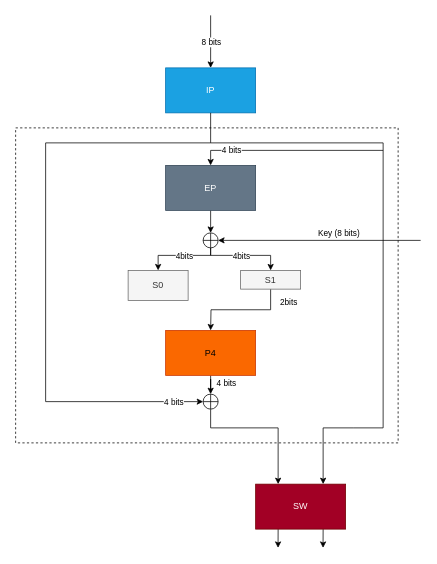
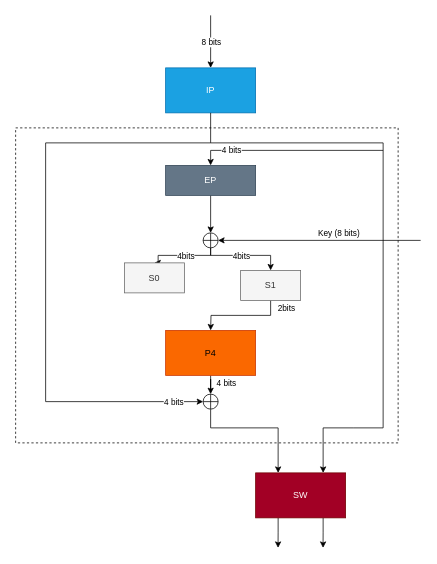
(210, 188) -> (210, 180)
(270, 280) -> (270, 285)
(158, 285) -> (154, 278)
(300, 507) -> (300, 495)
